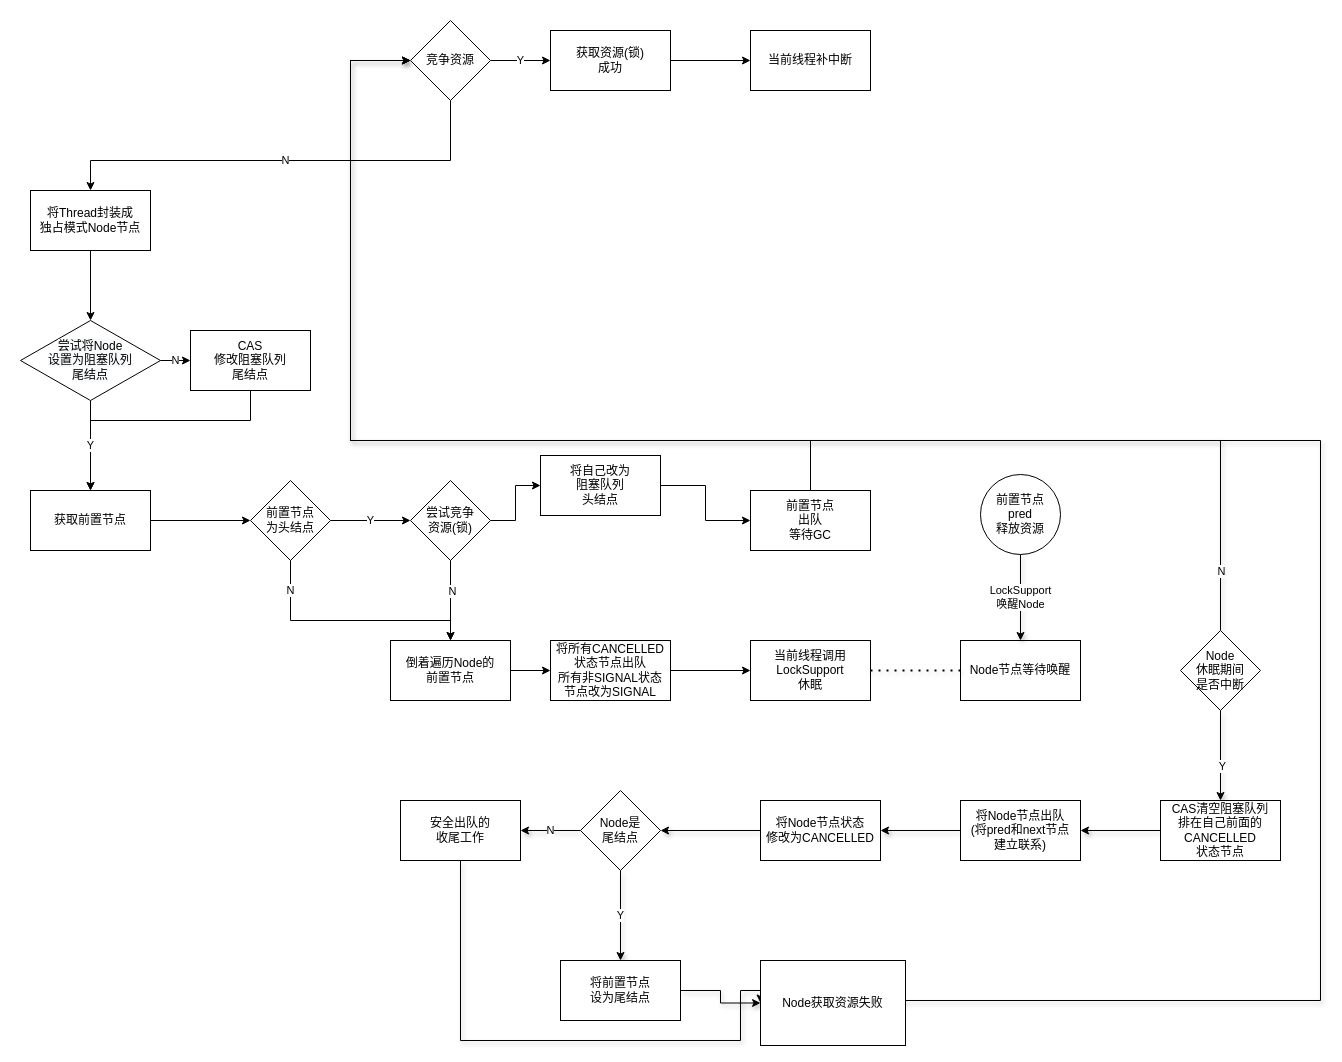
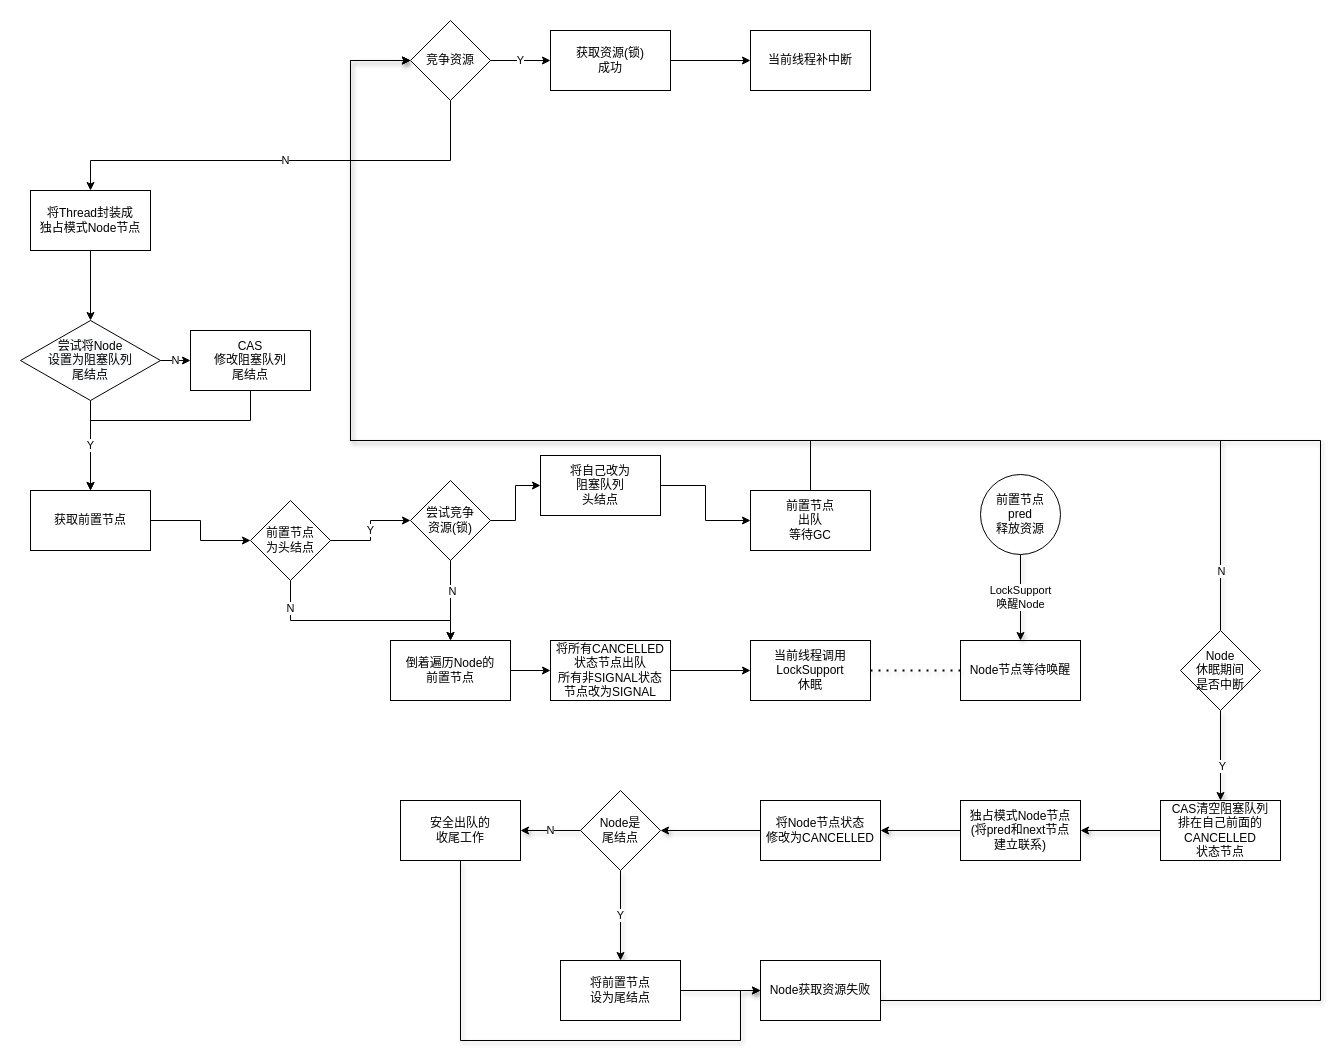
(291, 521) -> (291, 541)
(1021, 831) -> (1021, 831)
(833, 1003) -> (821, 991)
